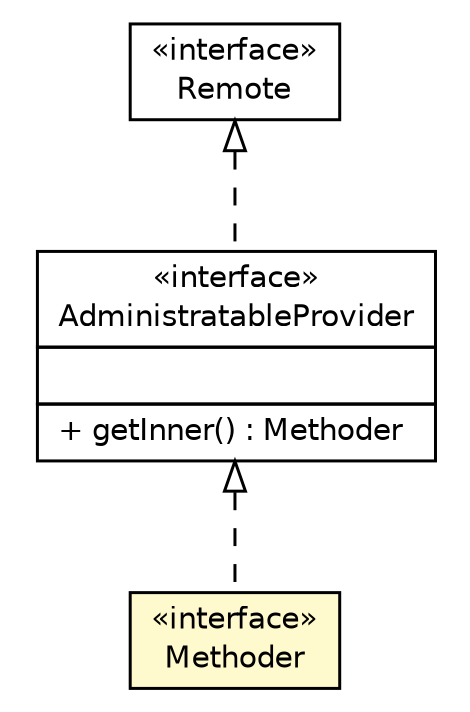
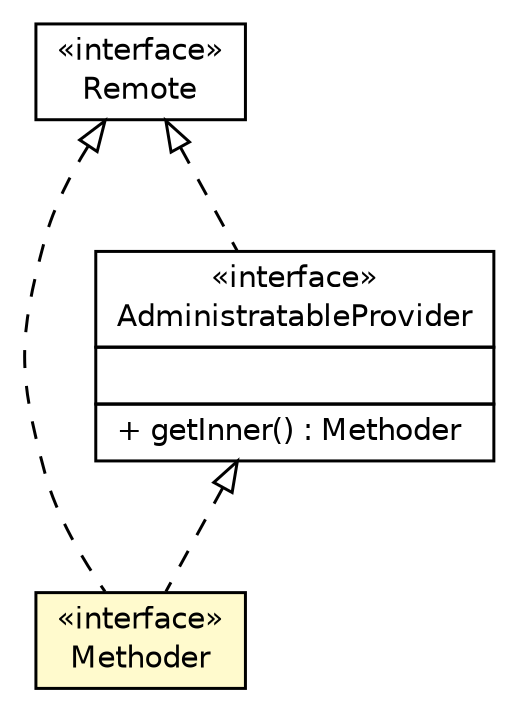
none -> (25, 372)
